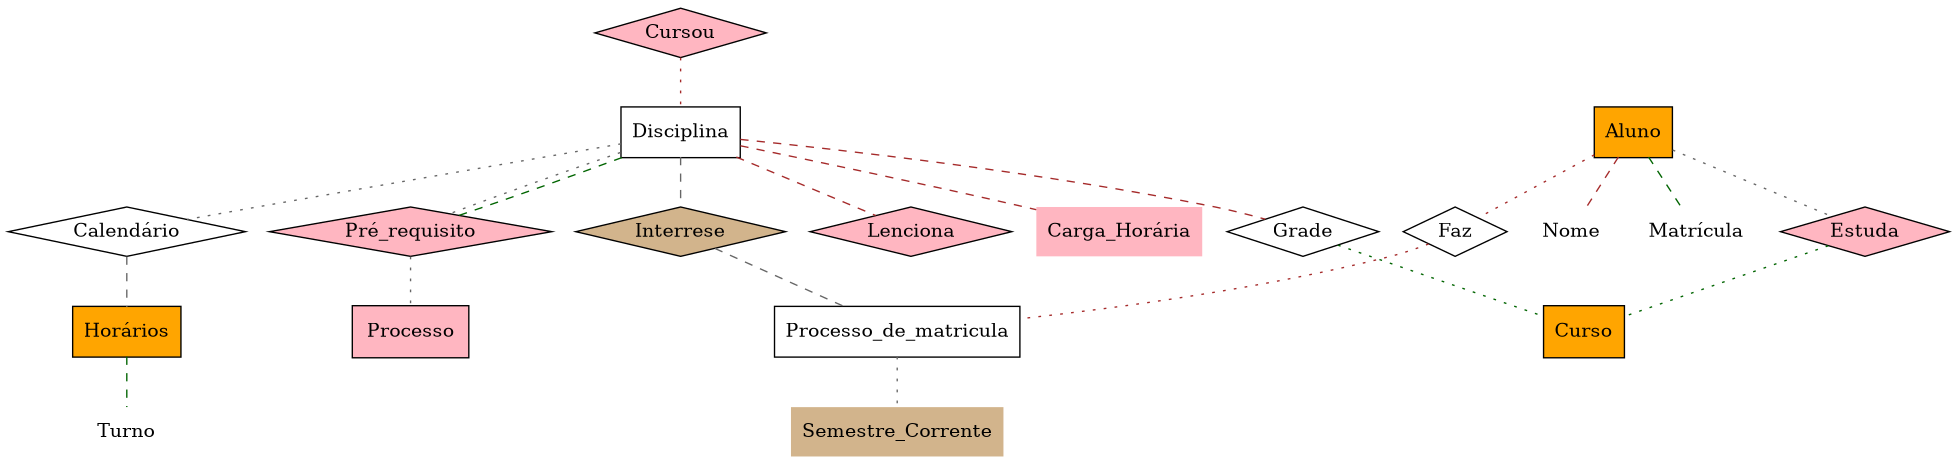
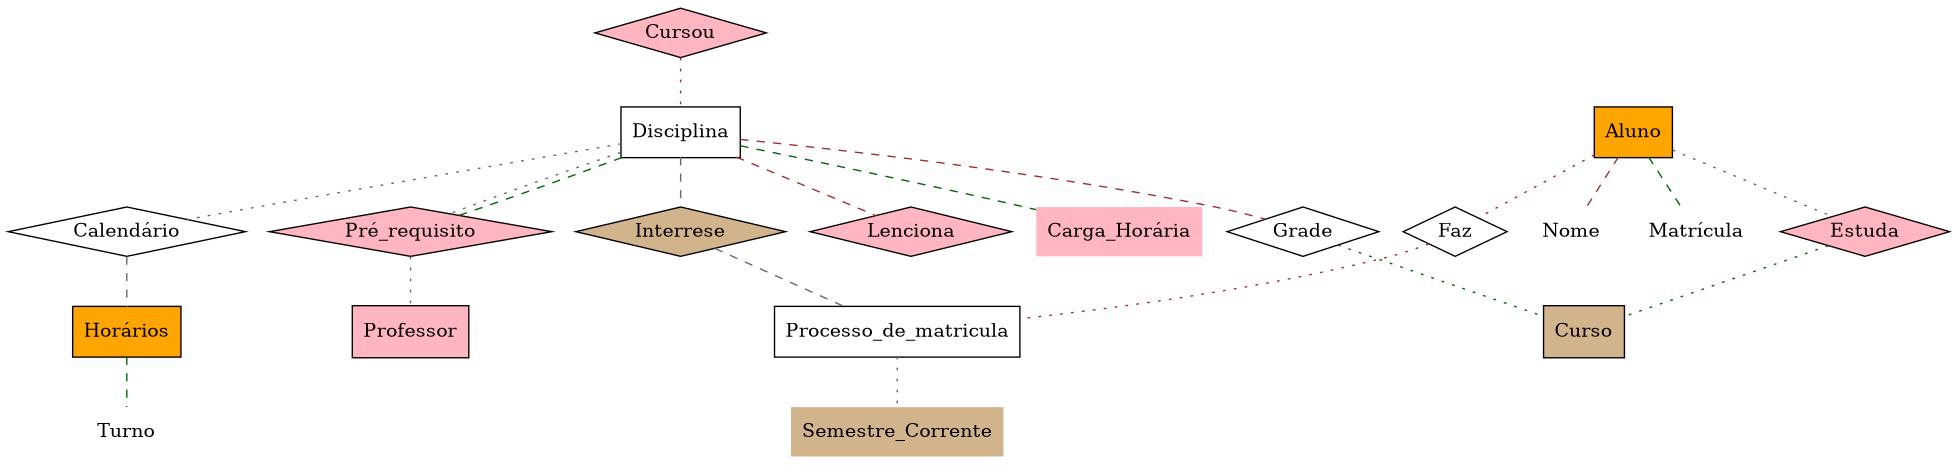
(889, 177) -> (889, 177)
(411, 332) -> (411, 332)
(1584, 332) -> (1584, 332)
